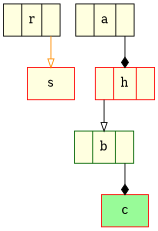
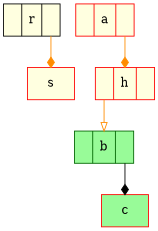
(105, 20) -> (105, 20)
(125, 47) -> (125, 47)
(51, 48) -> (51, 48)
(104, 111) -> (104, 111)
(104, 147) -> (104, 147)
